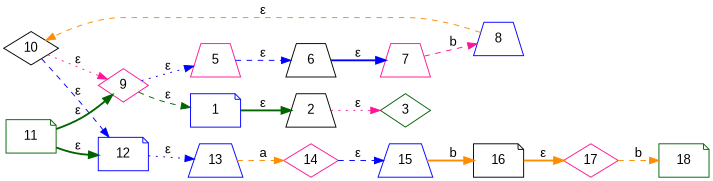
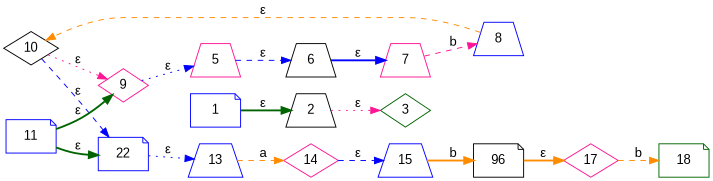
(159, 100) -> none
(31, 136) -> (31, 136)
(123, 154) -> (123, 154)
(499, 161) -> (499, 161)
